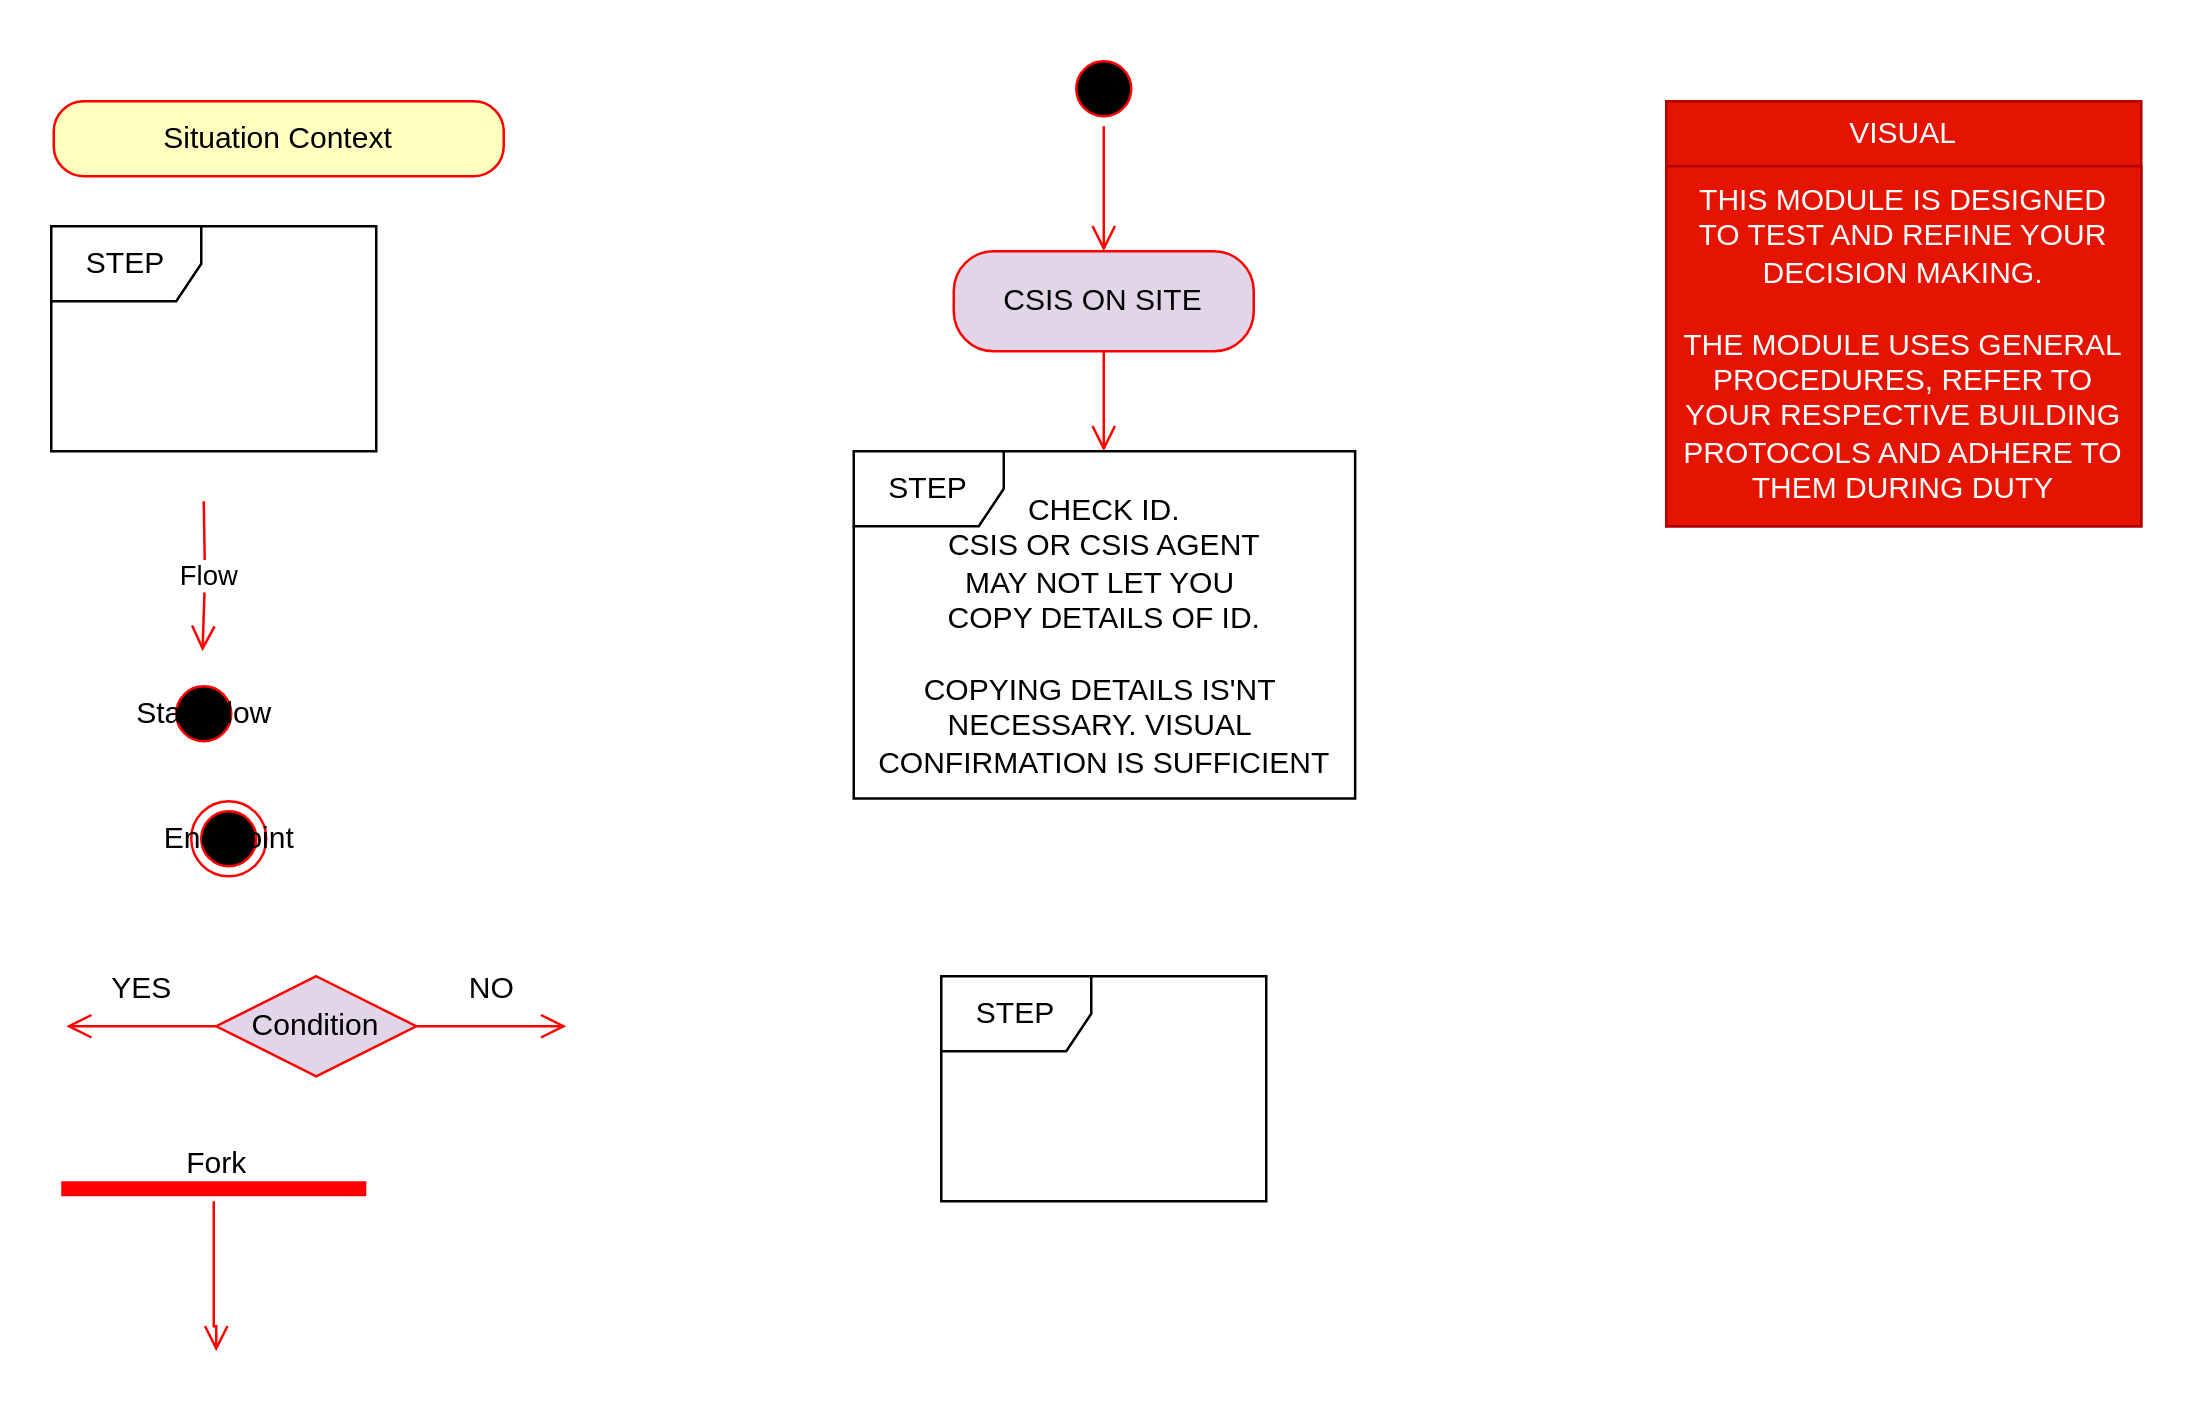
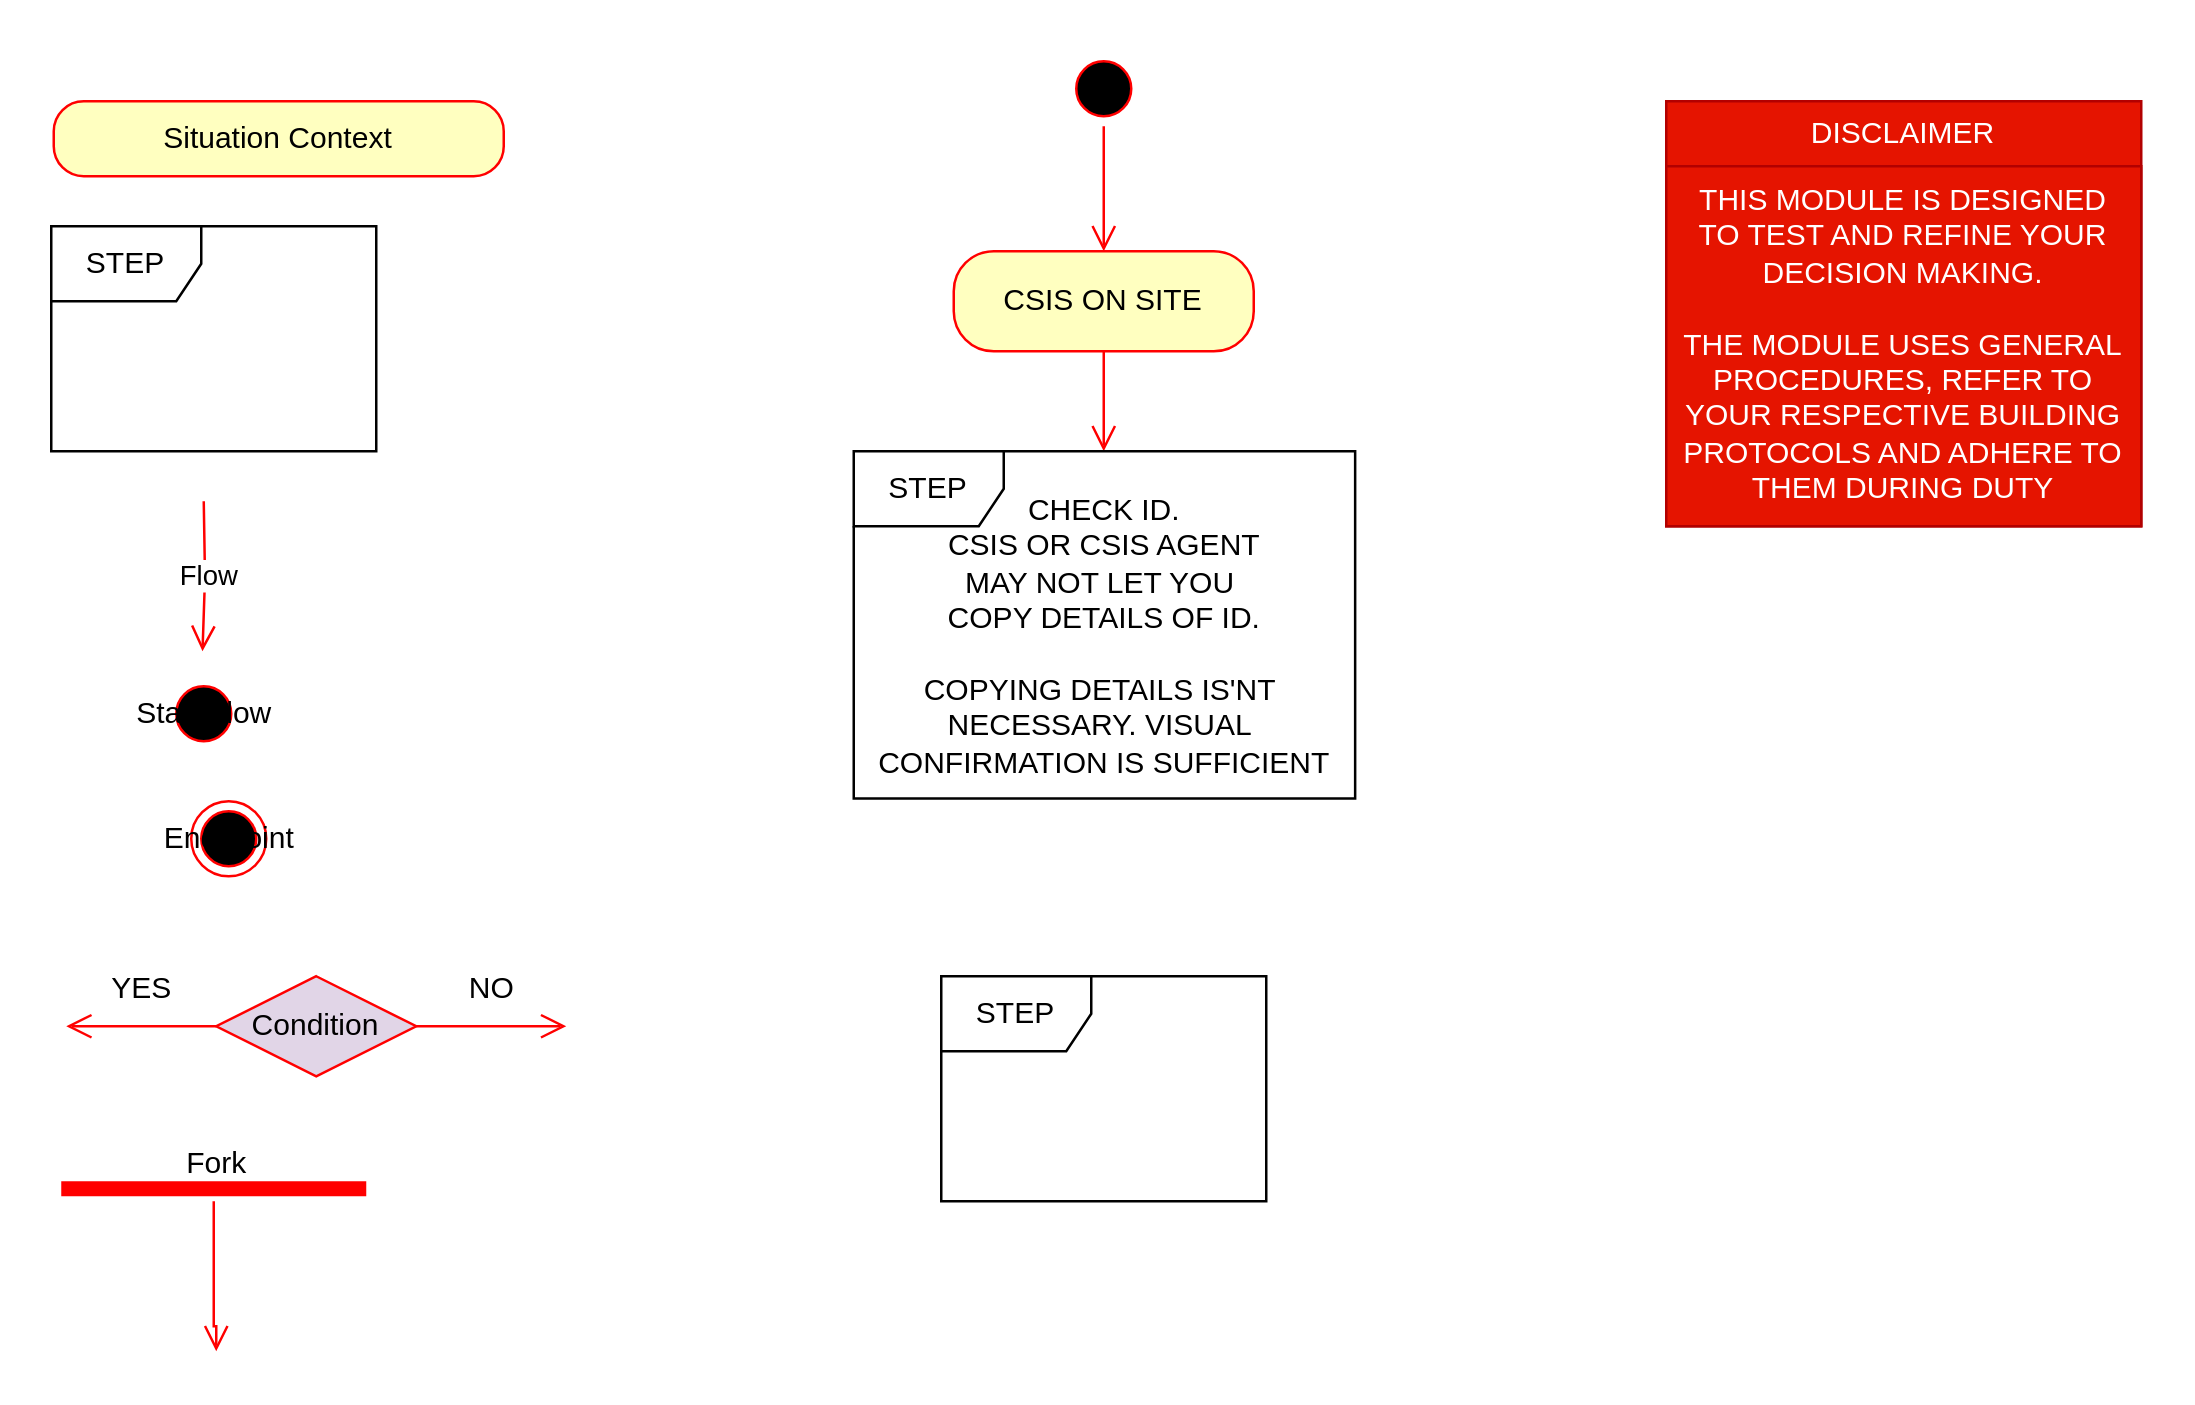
(1904, 134) -> (1904, 134)
(1104, 301) -> (1104, 301)
